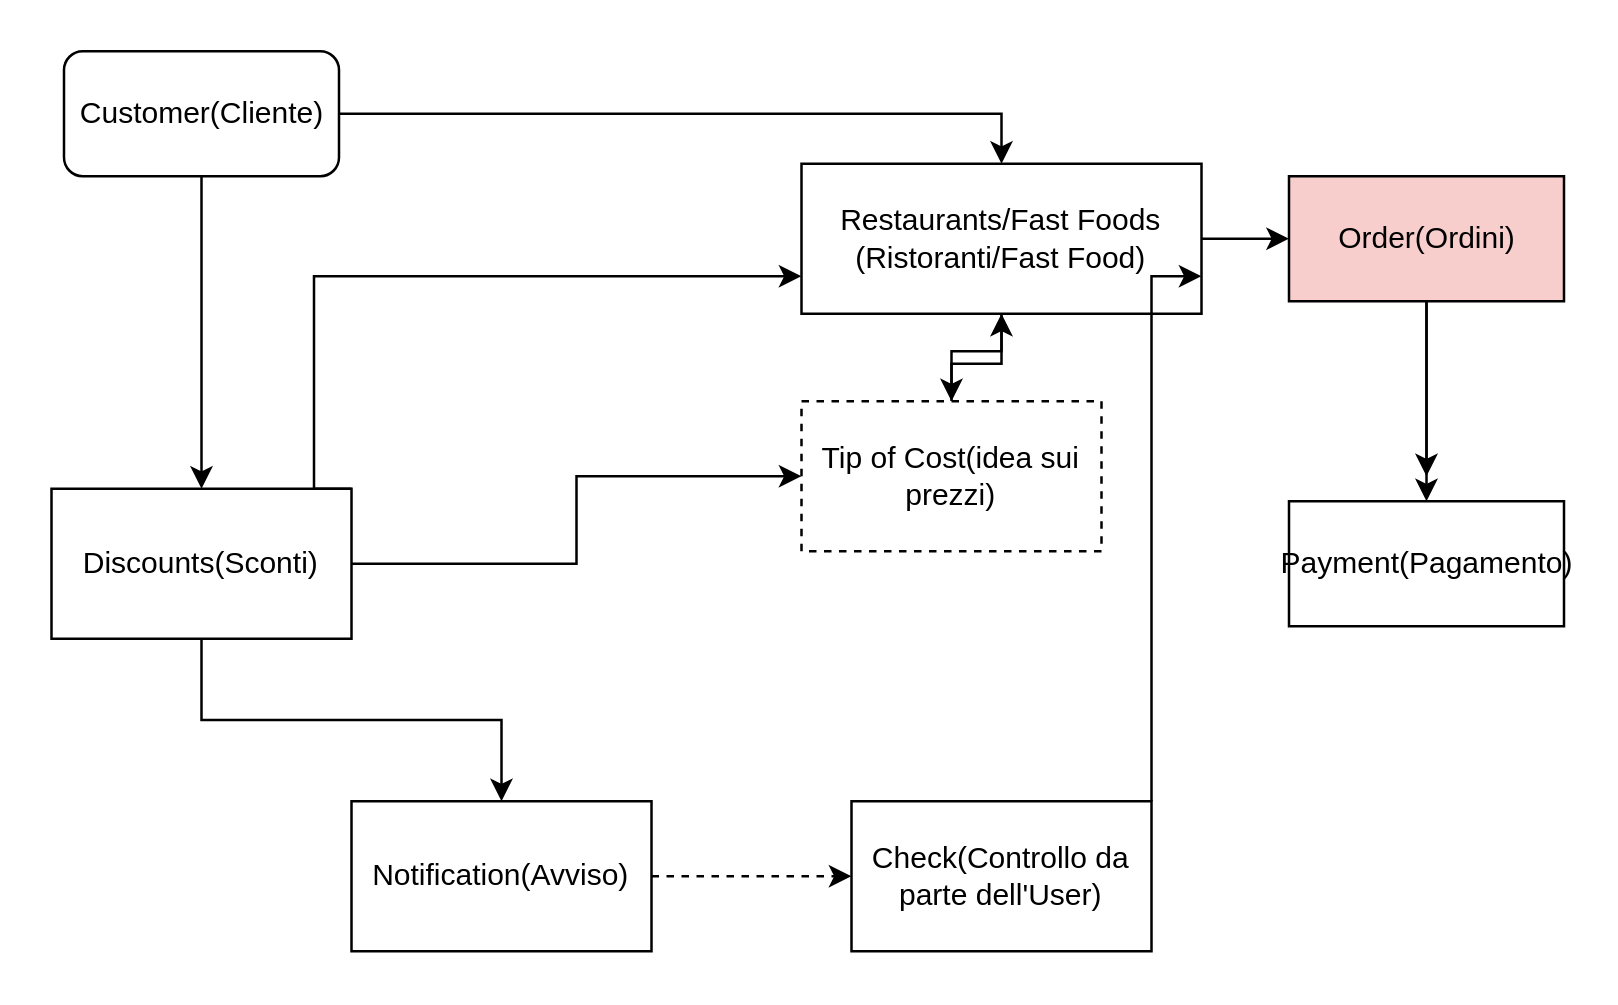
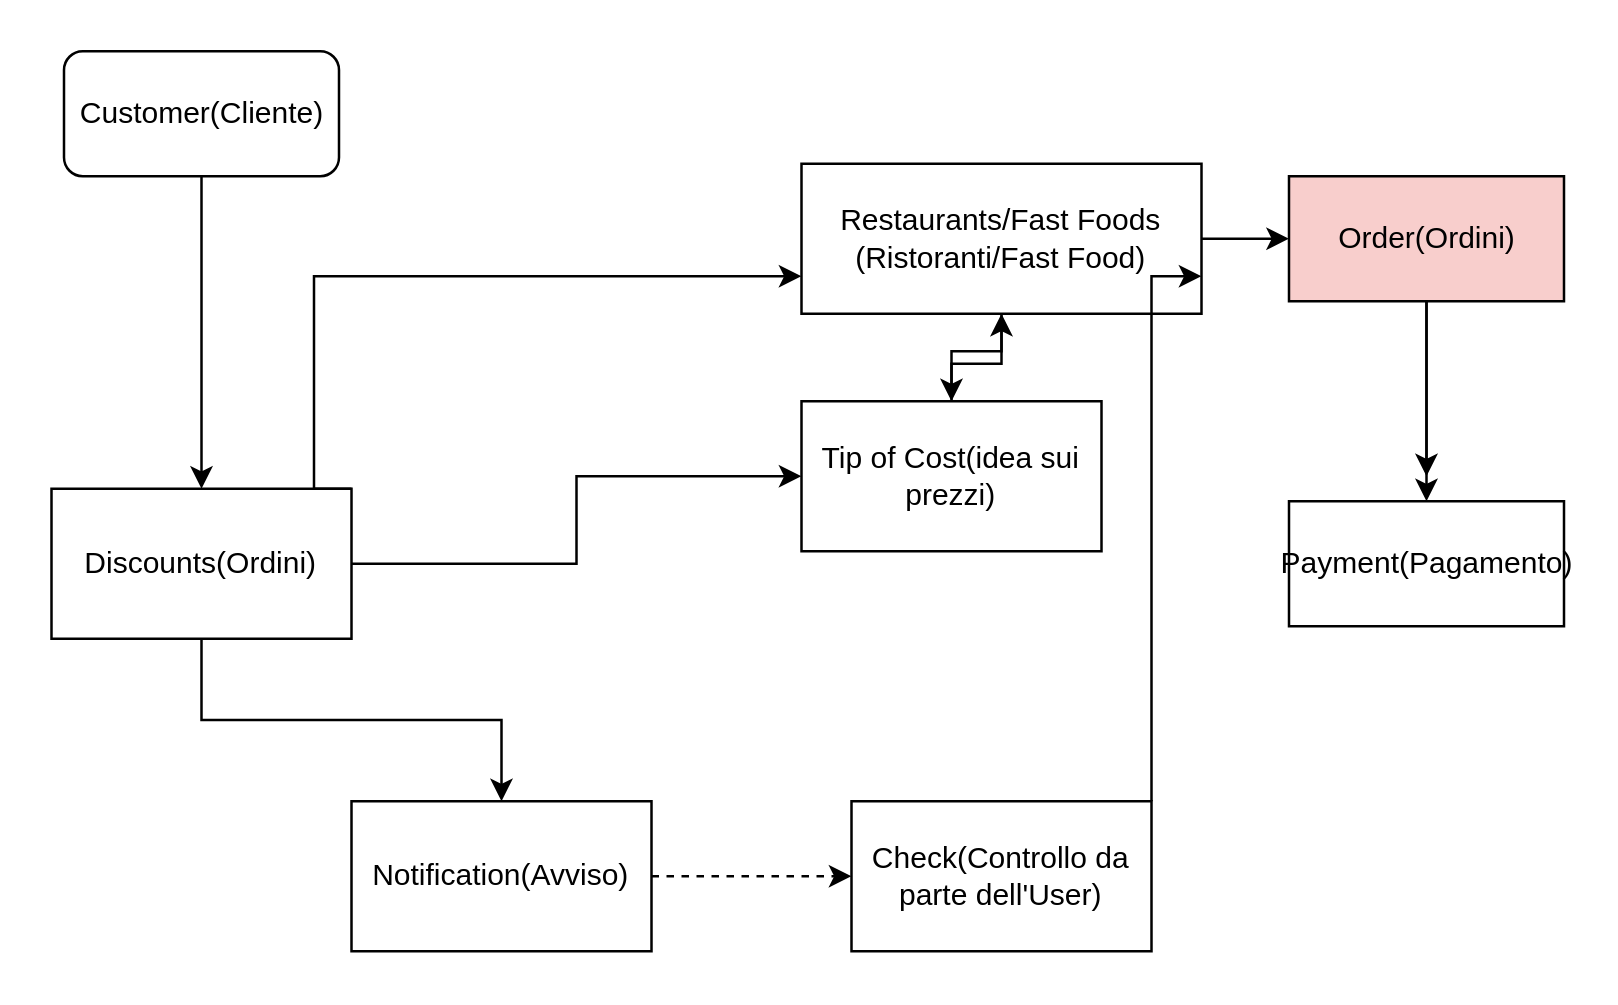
(687, 114) -> none
(951, 476) -> (951, 476)
(201, 564) -> (201, 564)
